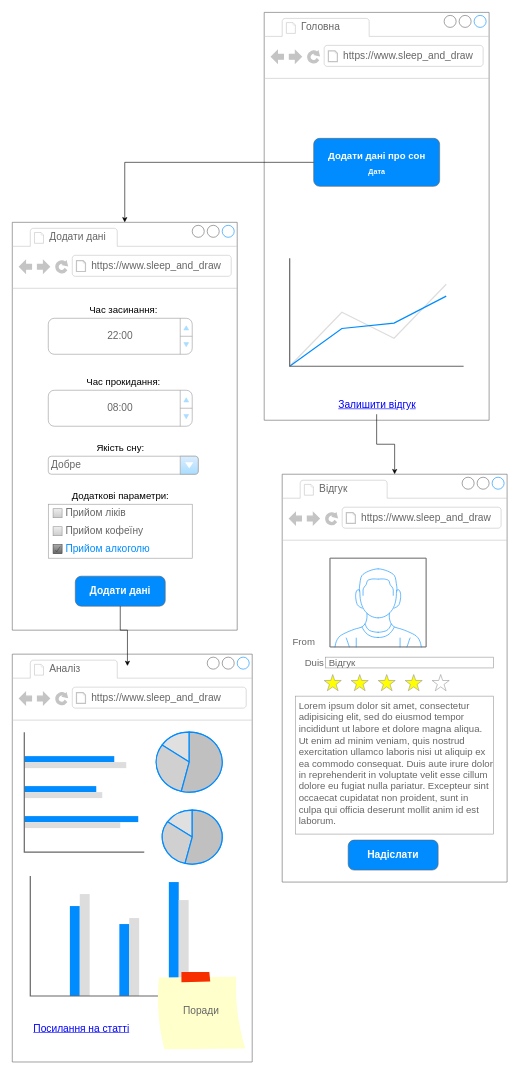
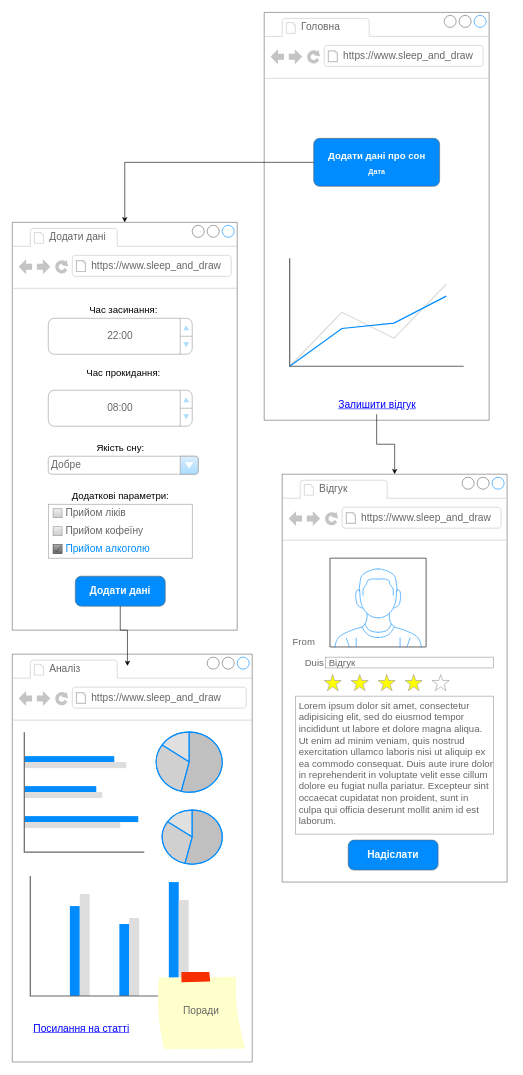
(123, 381) -> (123, 372)
